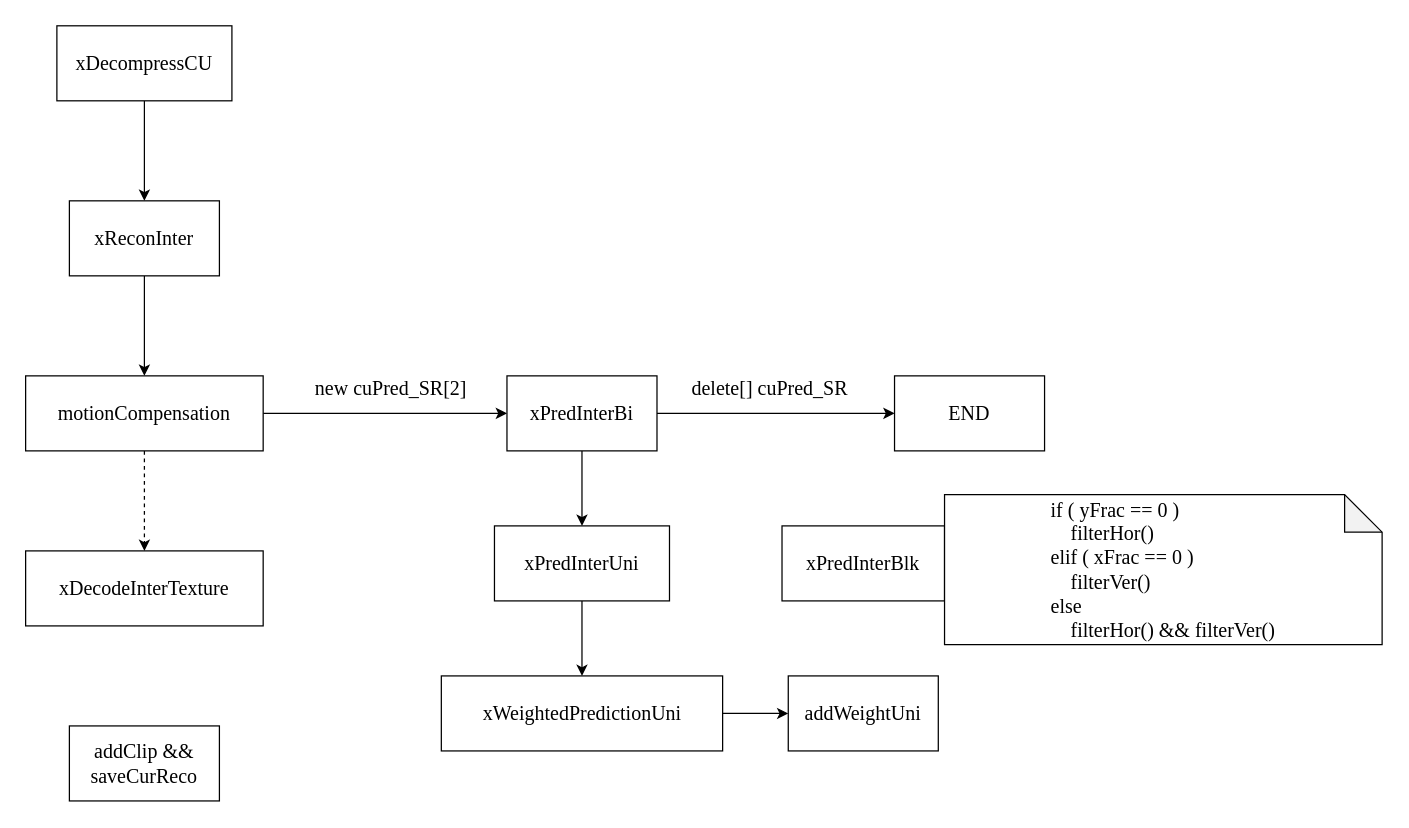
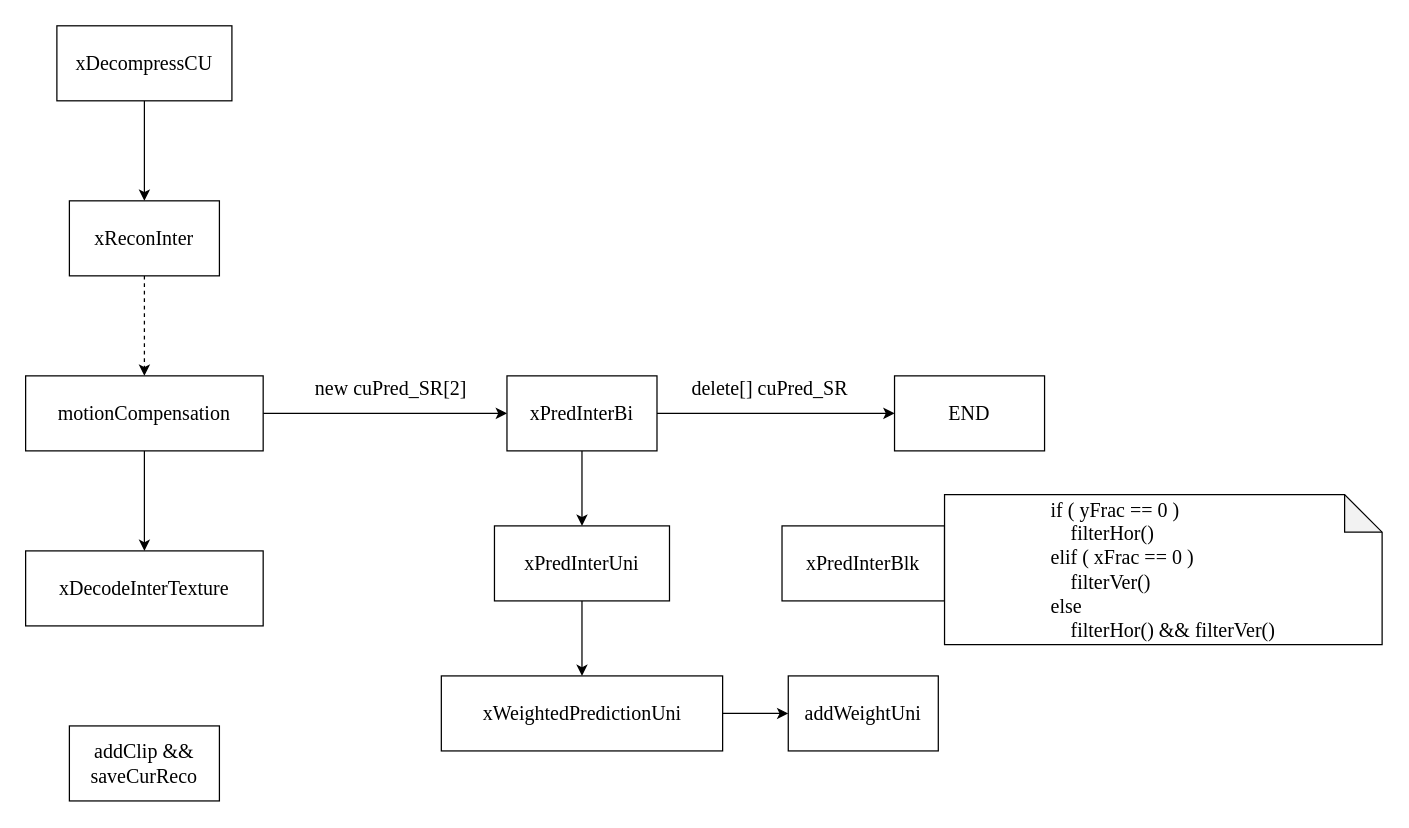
(144, 322) -> (144, 322)
(144, 497) -> (144, 497)
